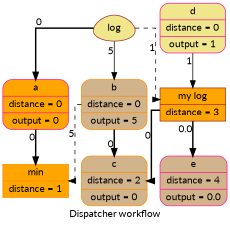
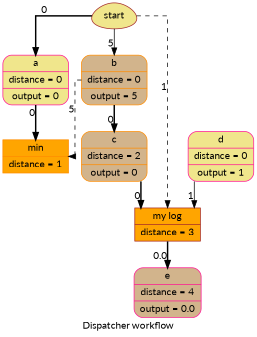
(114, 28) -> (114, 16)
(36, 105) -> (36, 80)
(151, 142) -> (141, 191)
